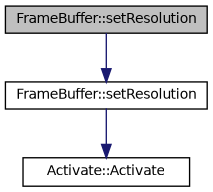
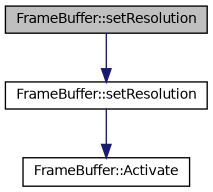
(106, 172) -> (106, 172)
